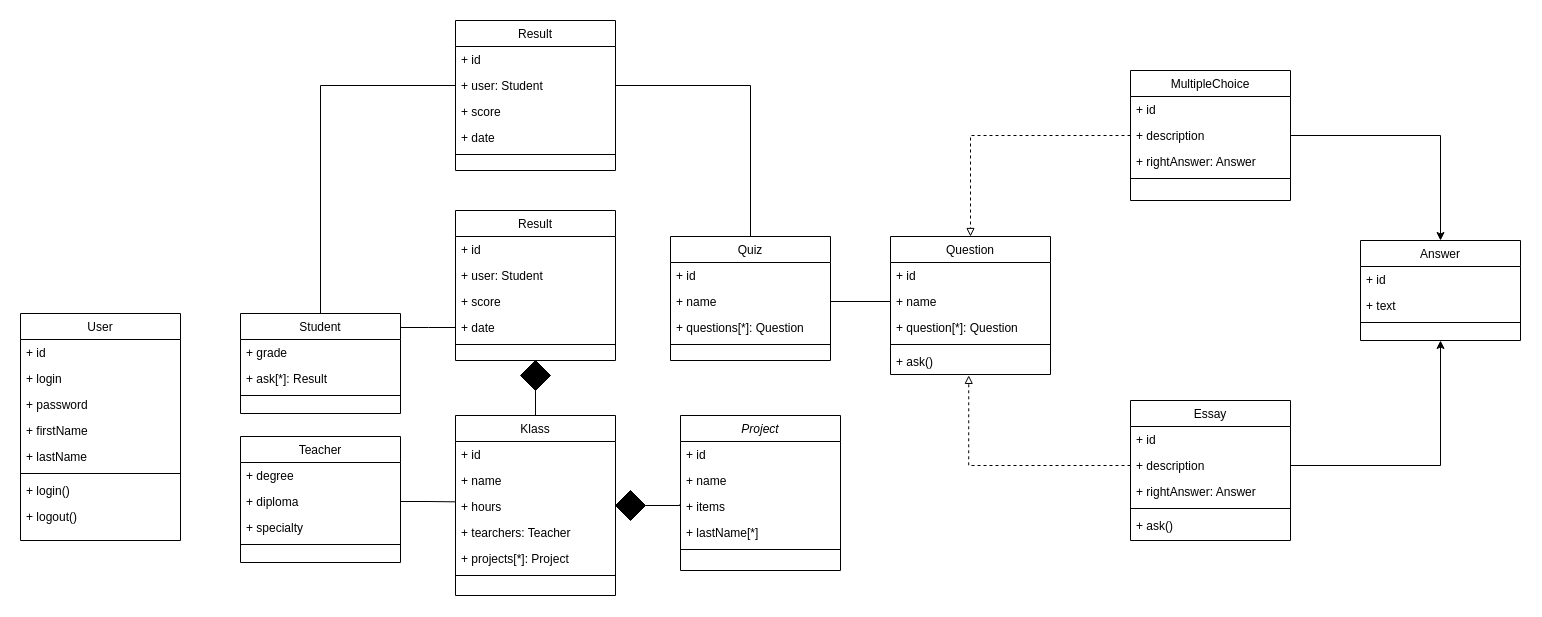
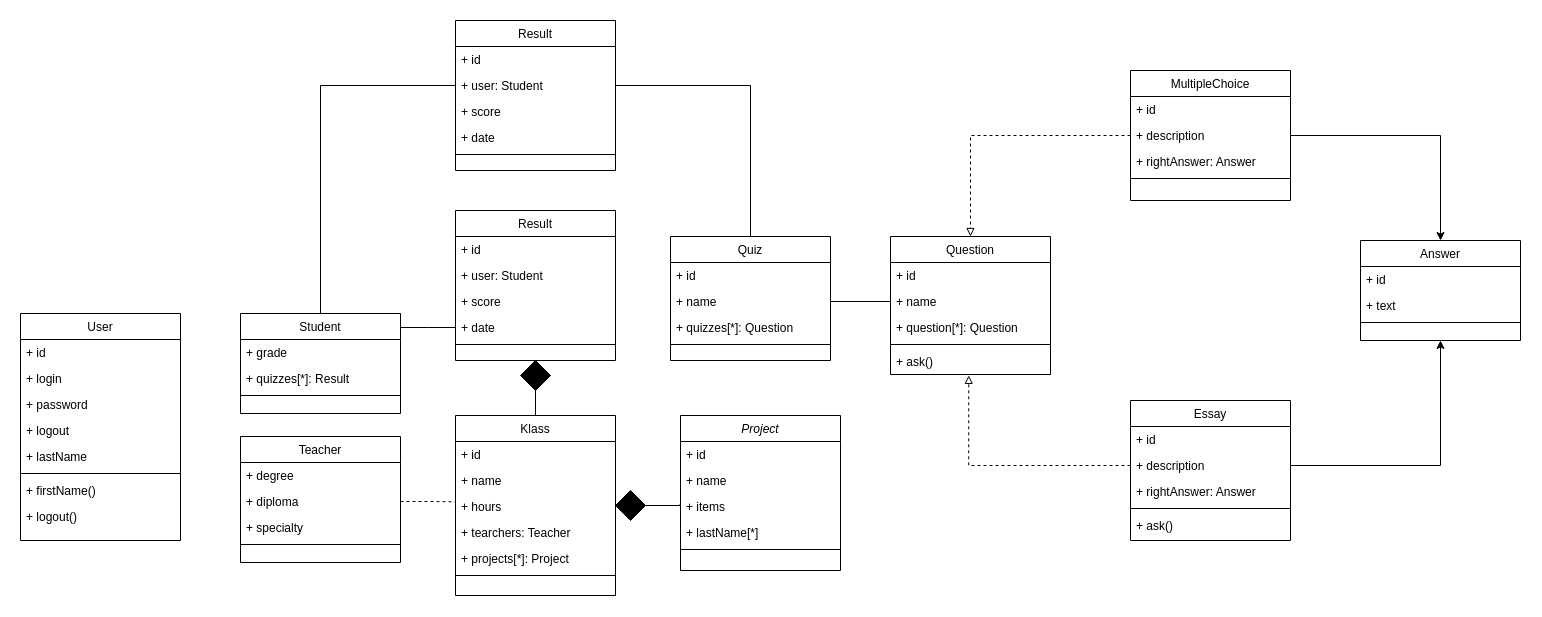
(749, 328) -> (742, 328)
(294, 379) -> (305, 379)
(60, 431) -> (50, 431)
(52, 491) -> (67, 491)
(427, 502) -> (427, 502)
